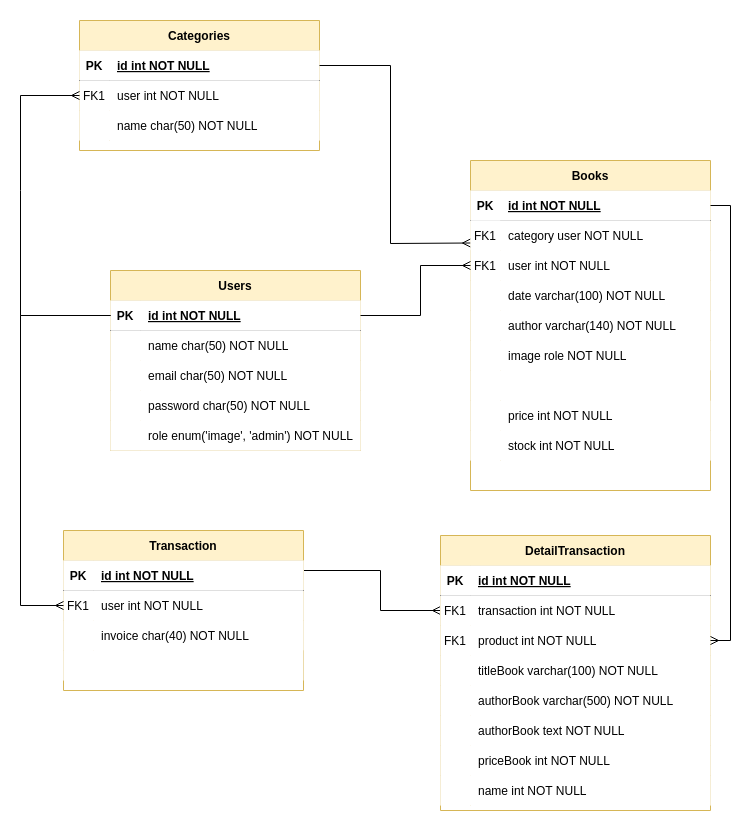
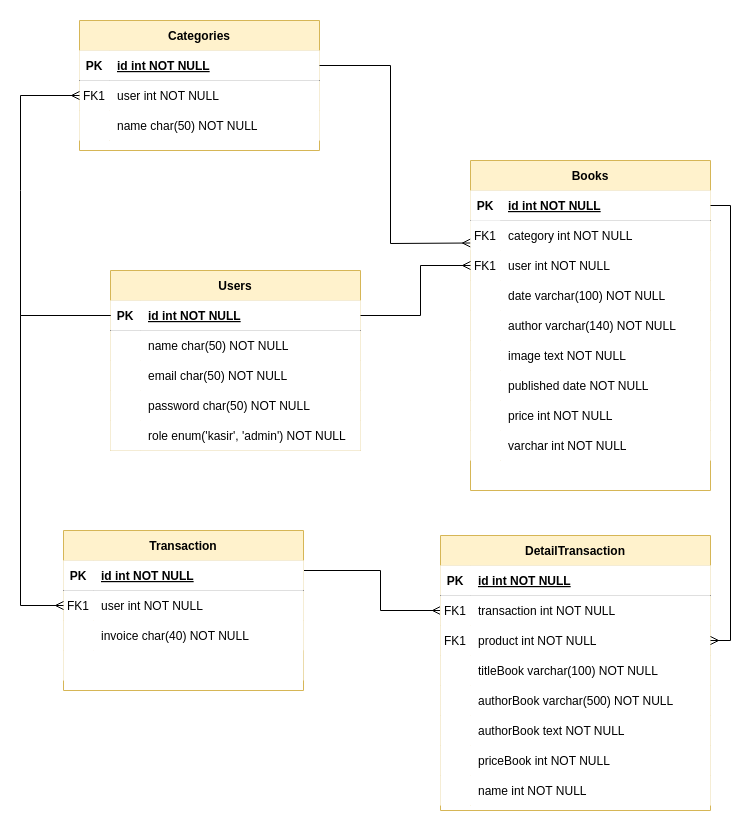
(577, 236) -> (572, 236)
(564, 356) -> (566, 356)
none -> (606, 386)
(250, 436) -> (250, 436)
(562, 446) -> (569, 446)
